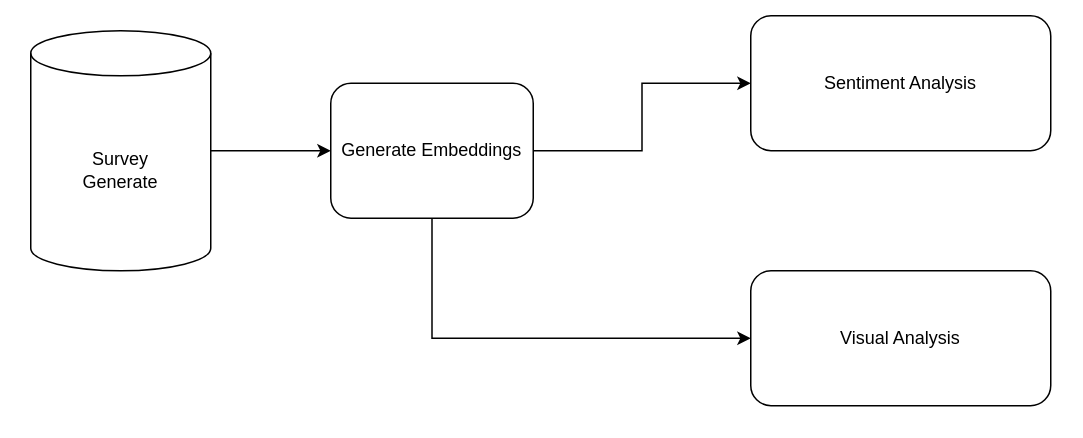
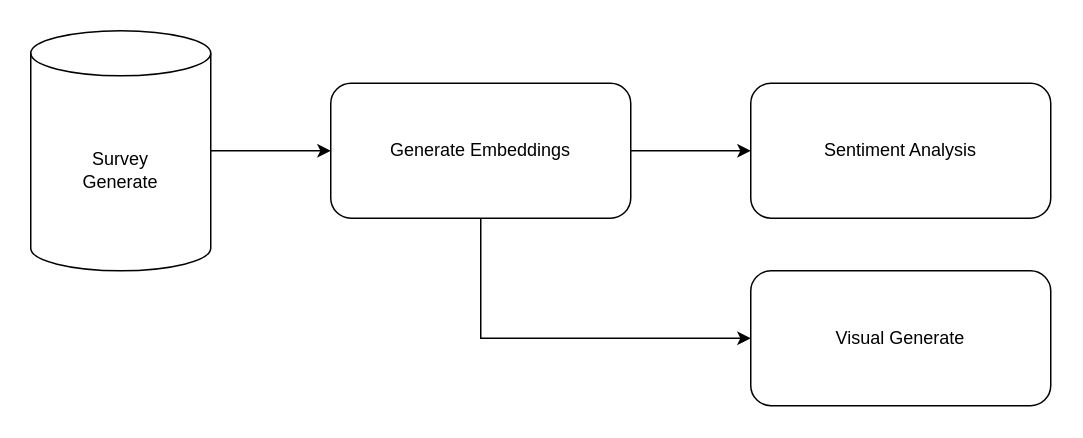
(901, 83) -> (901, 151)
(432, 151) -> (481, 151)
(901, 338) -> (901, 338)
